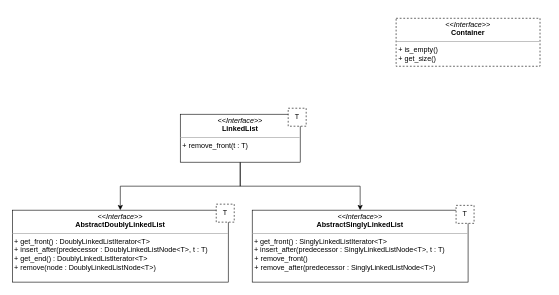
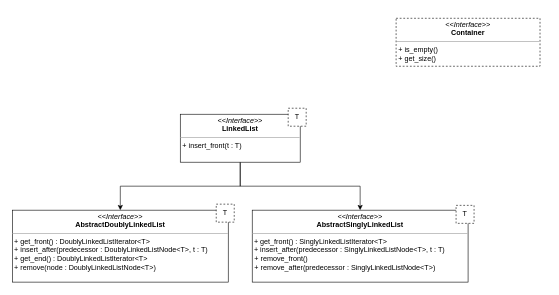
(219, 127) -> (218, 127)
